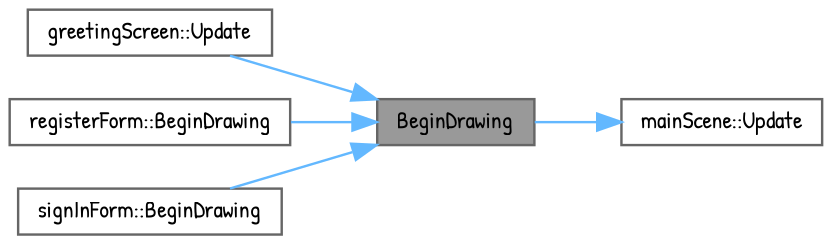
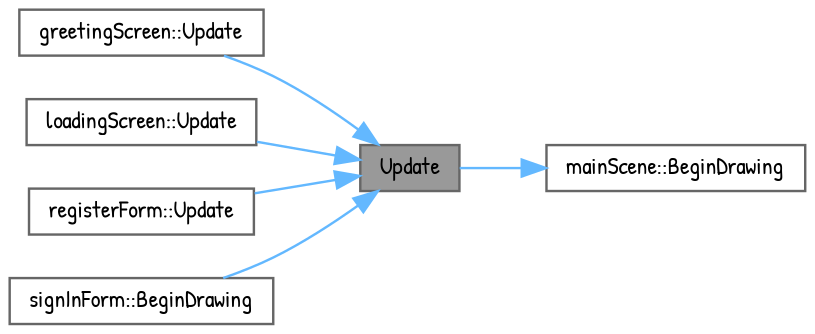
none -> (141, 122)
(150, 122) -> (141, 212)
(456, 122) -> (410, 168)
(722, 122) -> (676, 168)
